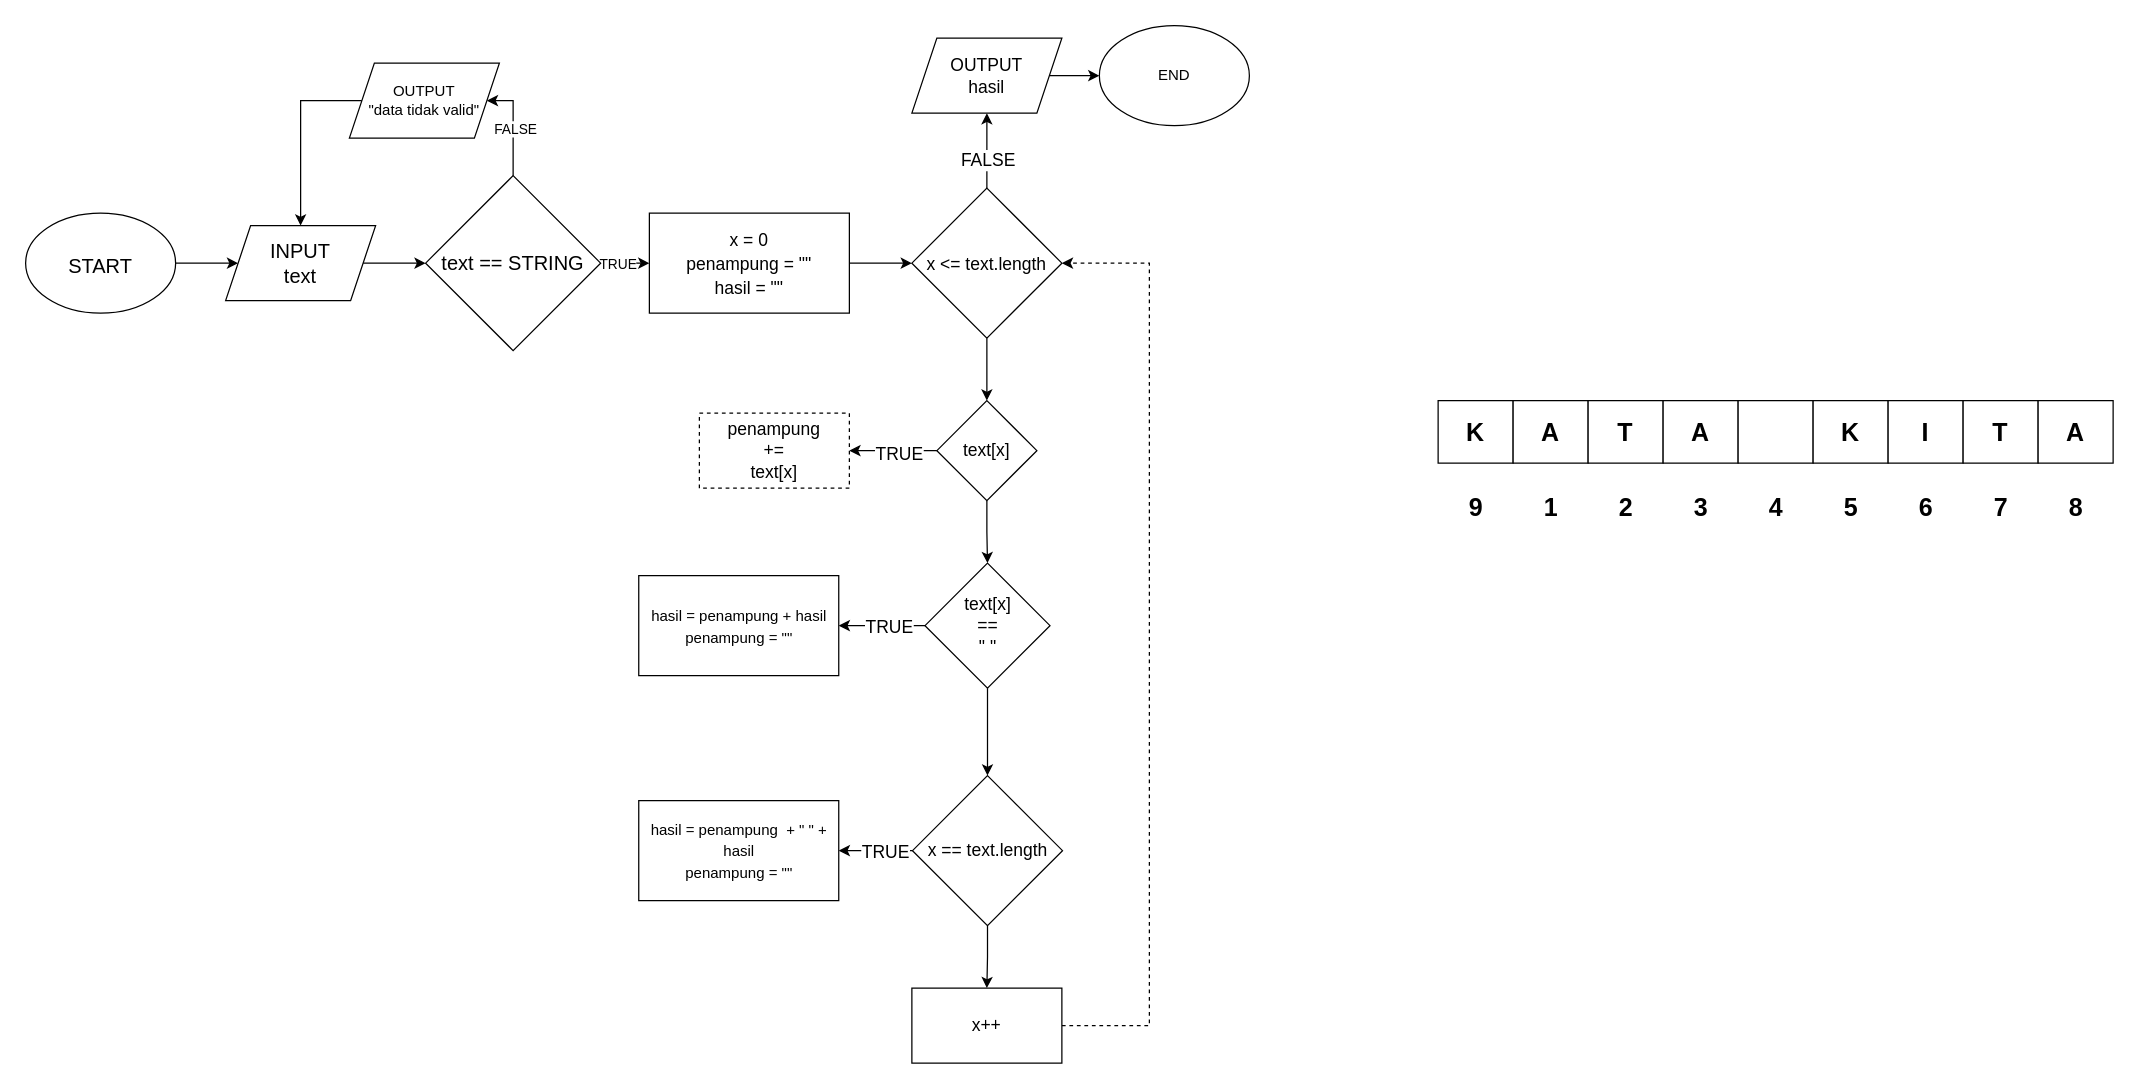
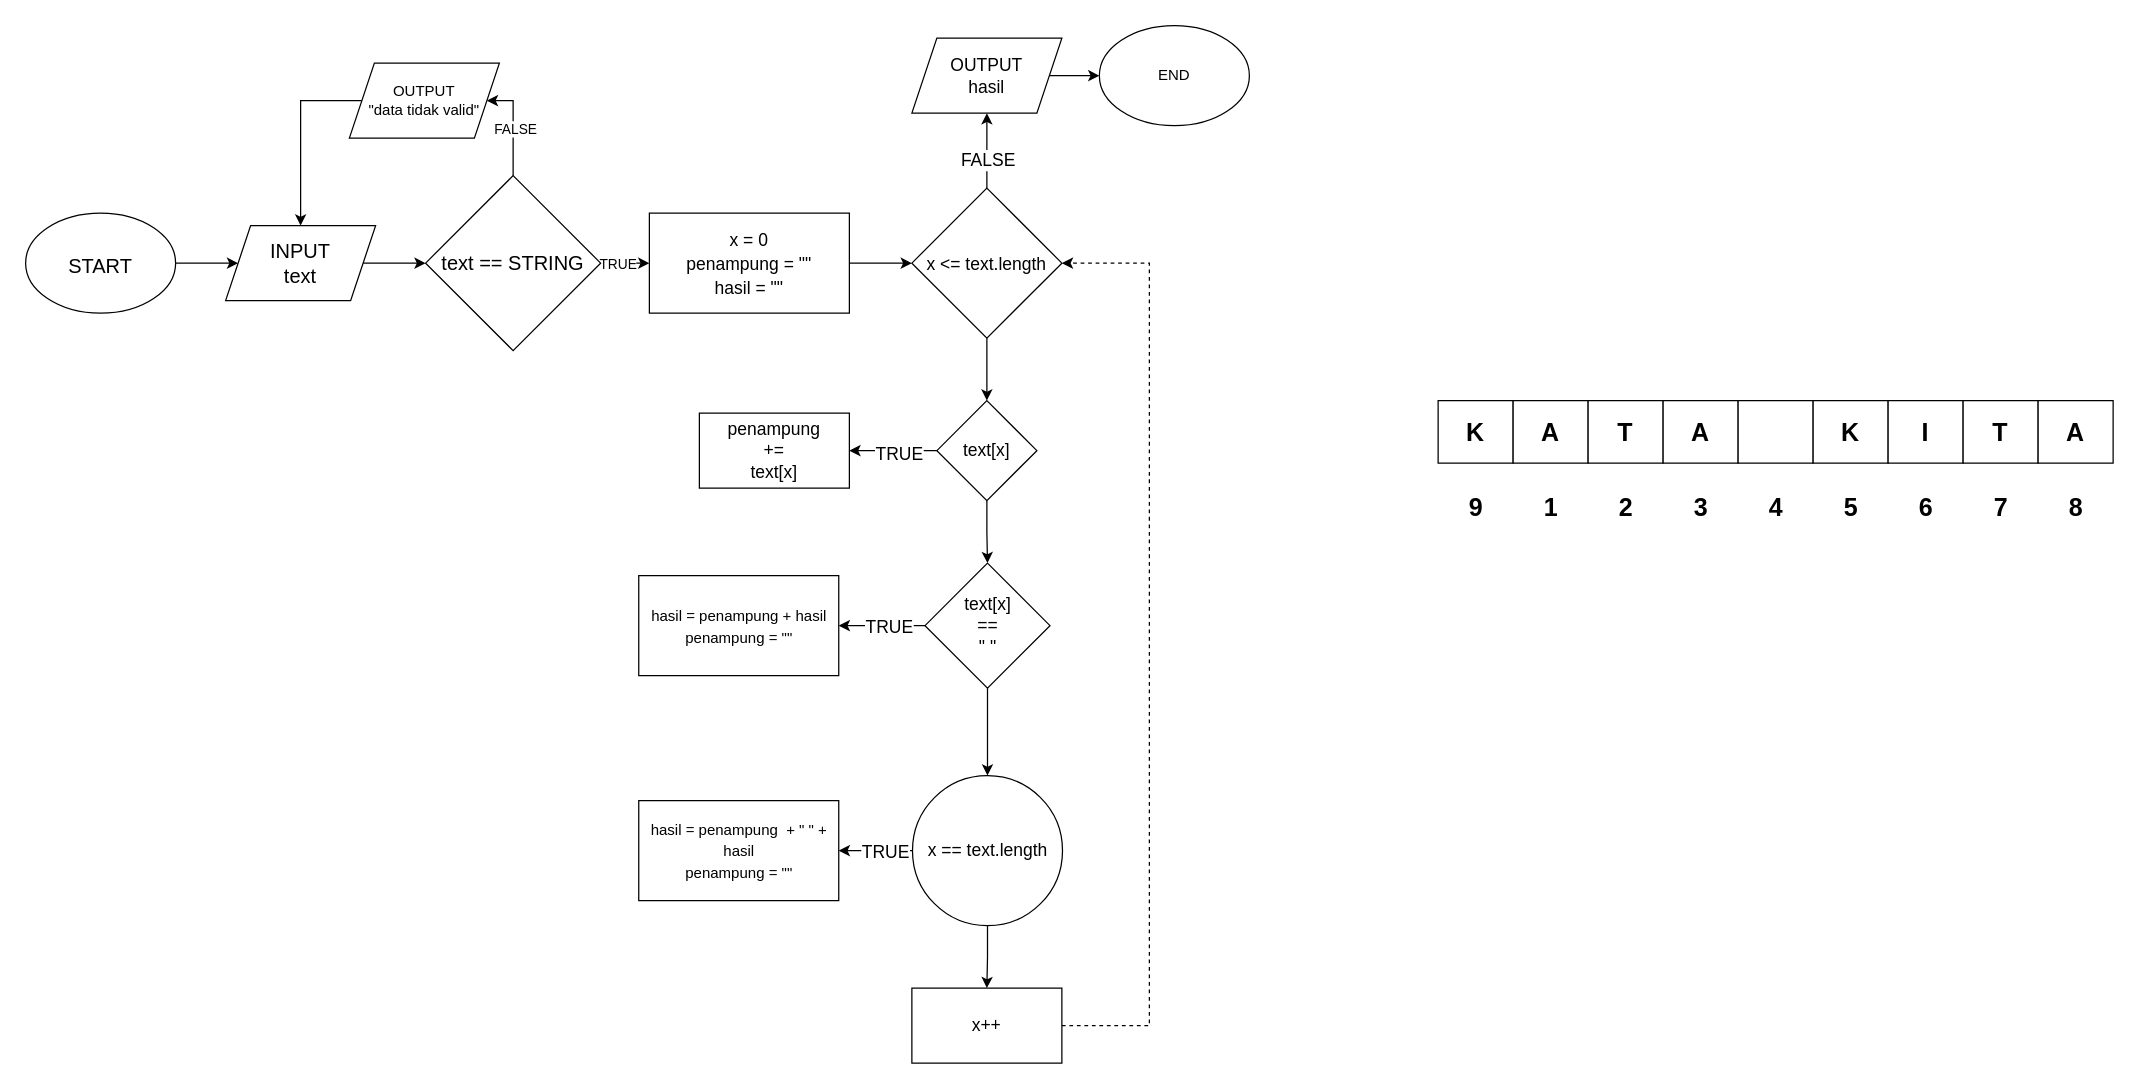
(774, 451) -> (774, 451)
(988, 851) -> (988, 851)
